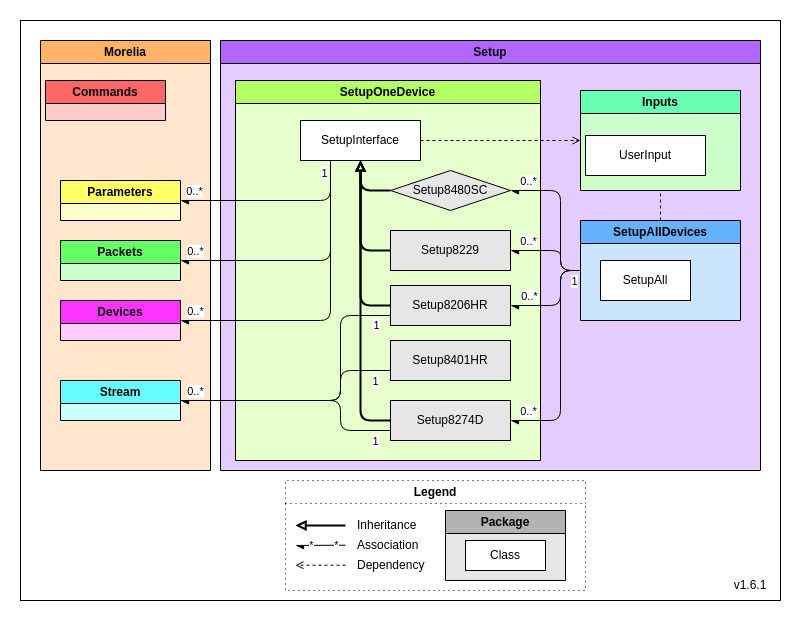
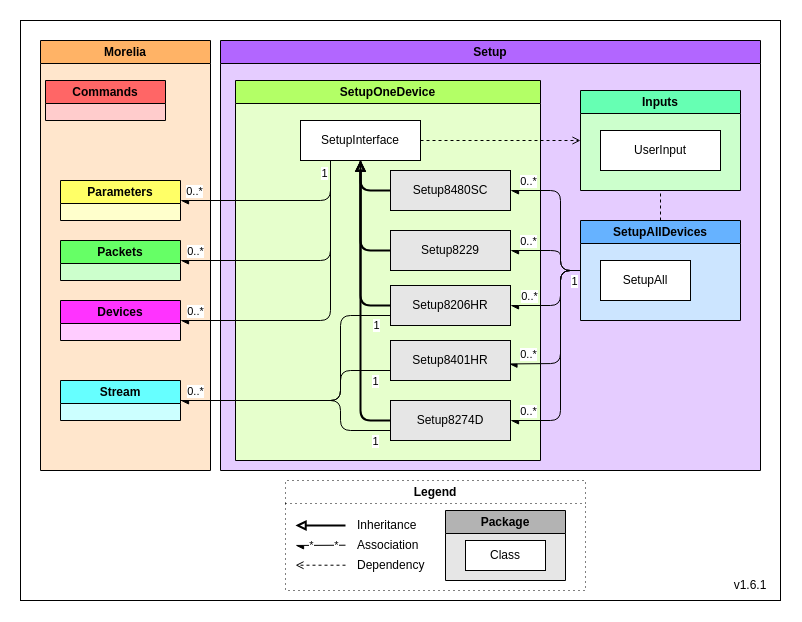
(646, 156) -> (661, 151)
(390, 191) -> (361, 167)
(451, 191) -> (451, 191)
none -> (536, 364)
